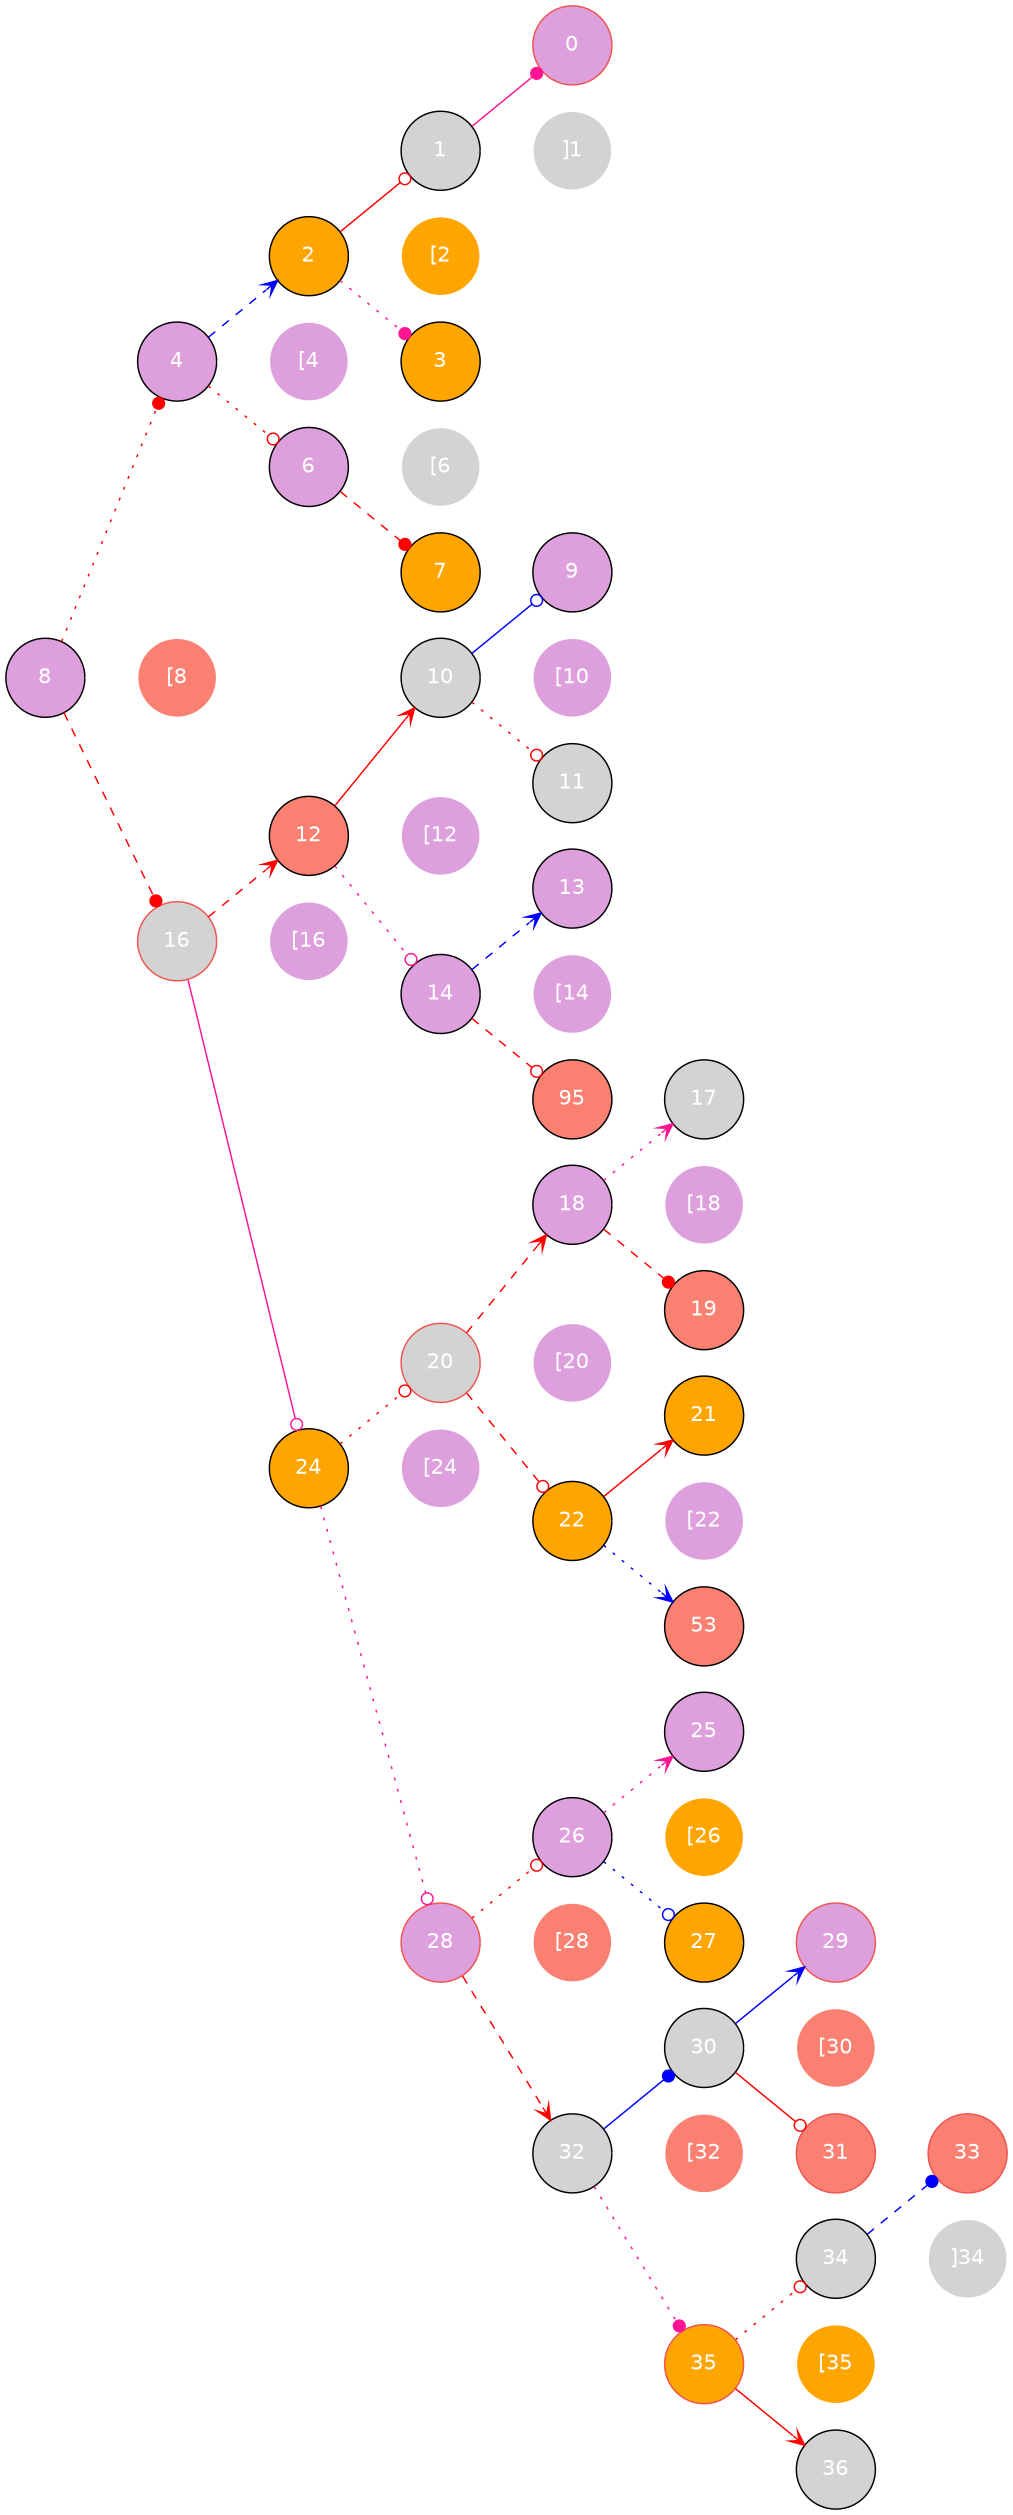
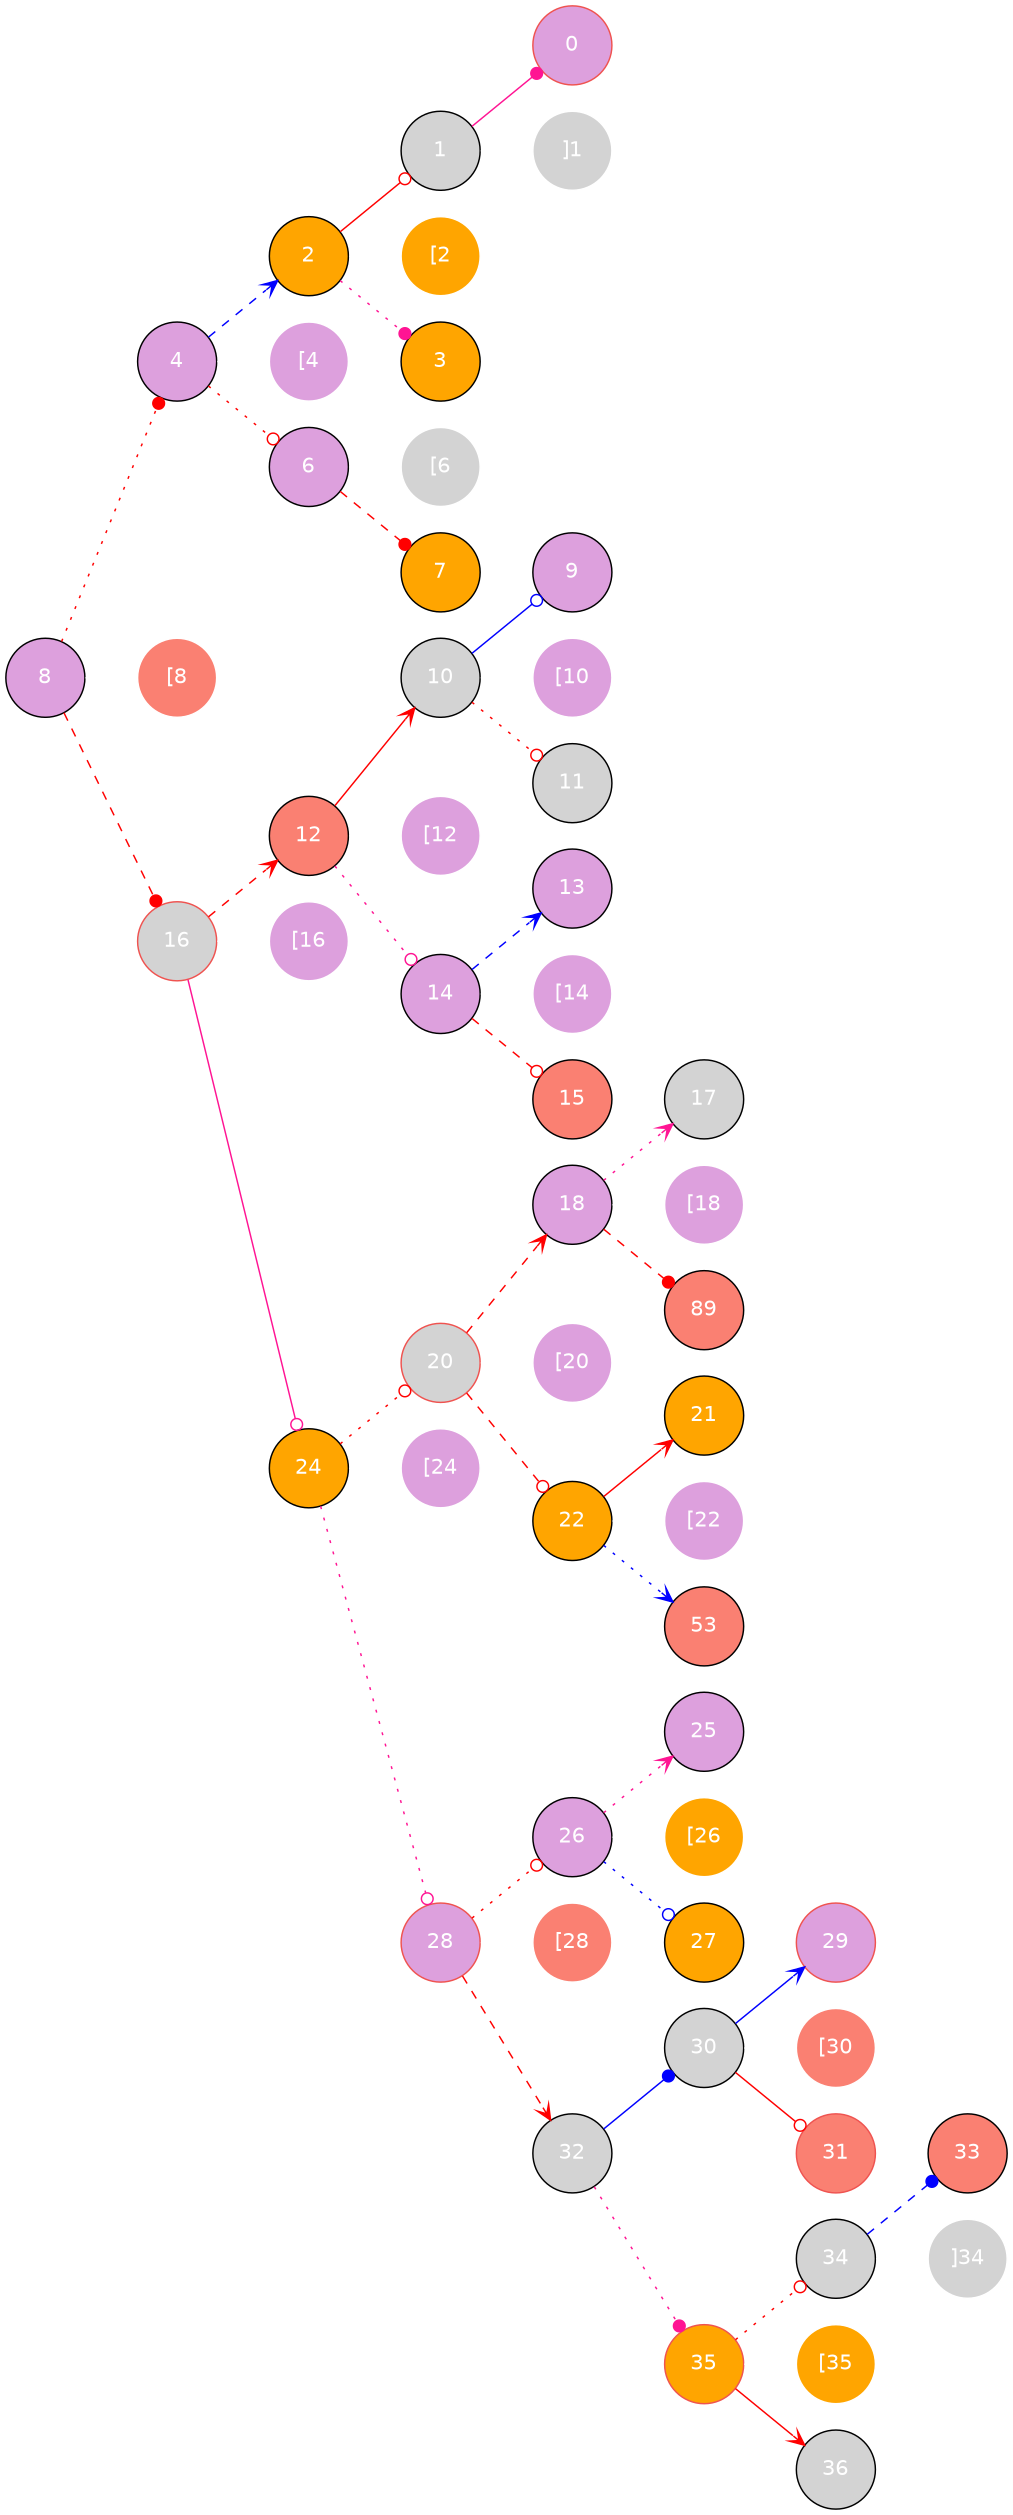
(572, 1099) -> (572, 1099)
(704, 1310) -> (704, 1310)
(704, 2153) -> none
(968, 2153) -> (968, 2153)
